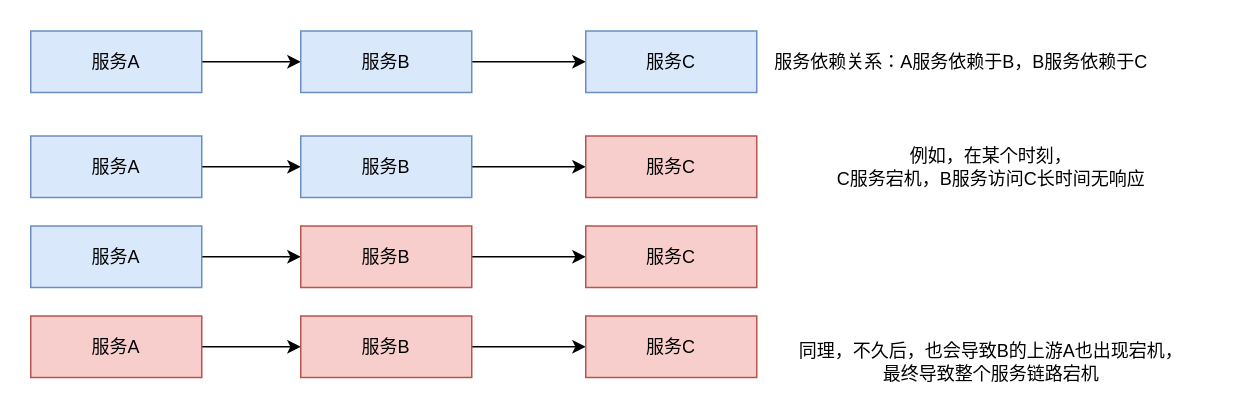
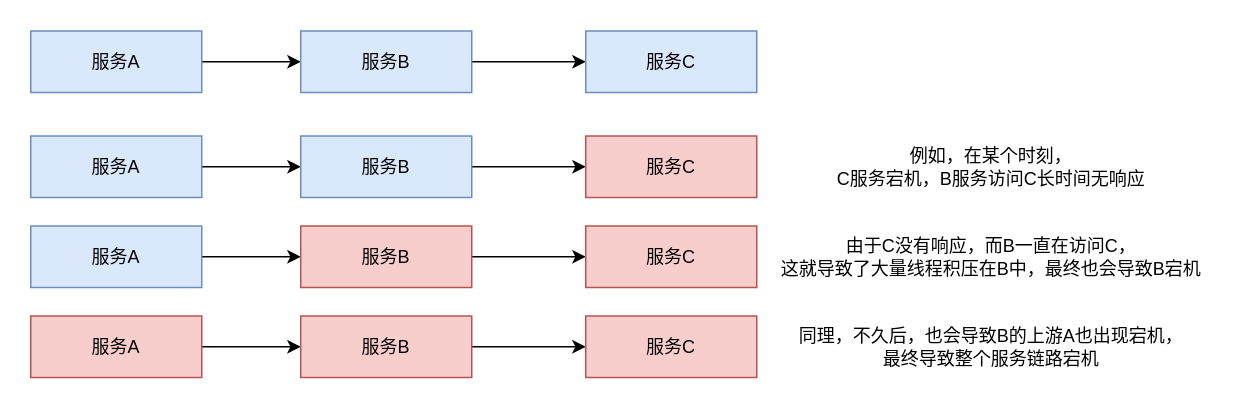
(961, 62) -> none
none -> (991, 257)
(991, 362) -> (991, 347)
